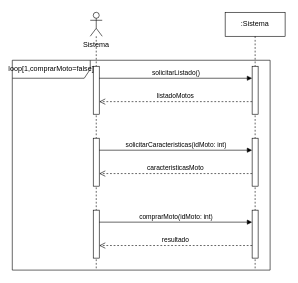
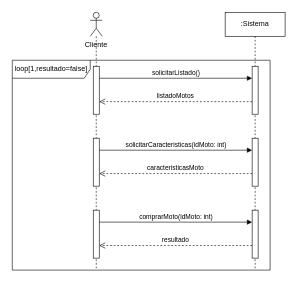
(96, 45) -> (96, 45)
(51, 69) -> (51, 69)
